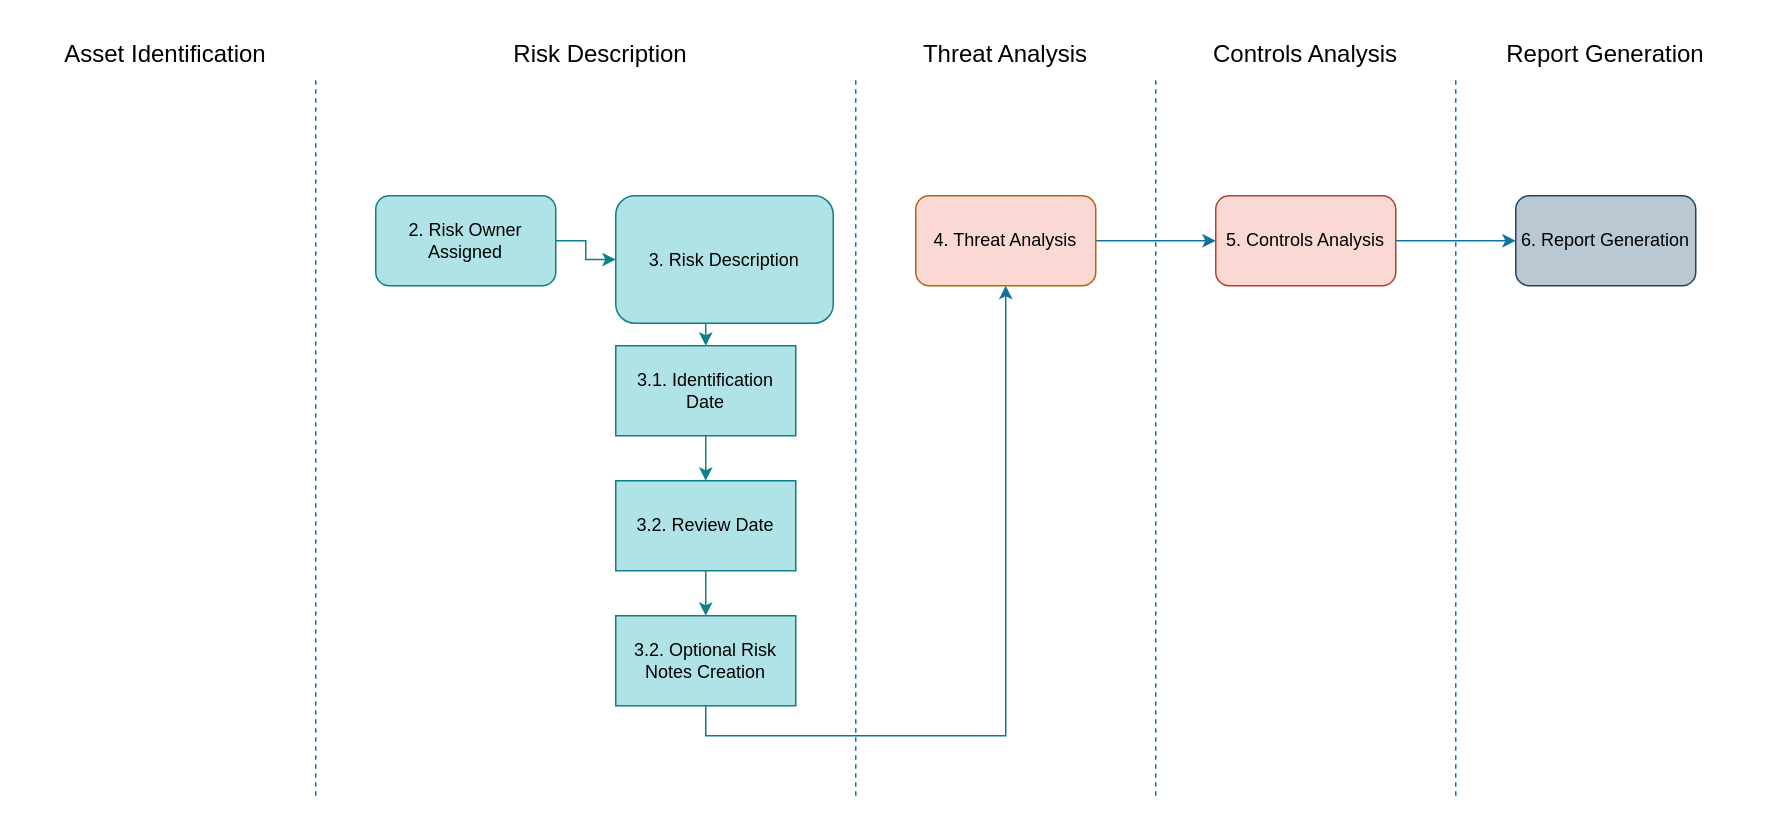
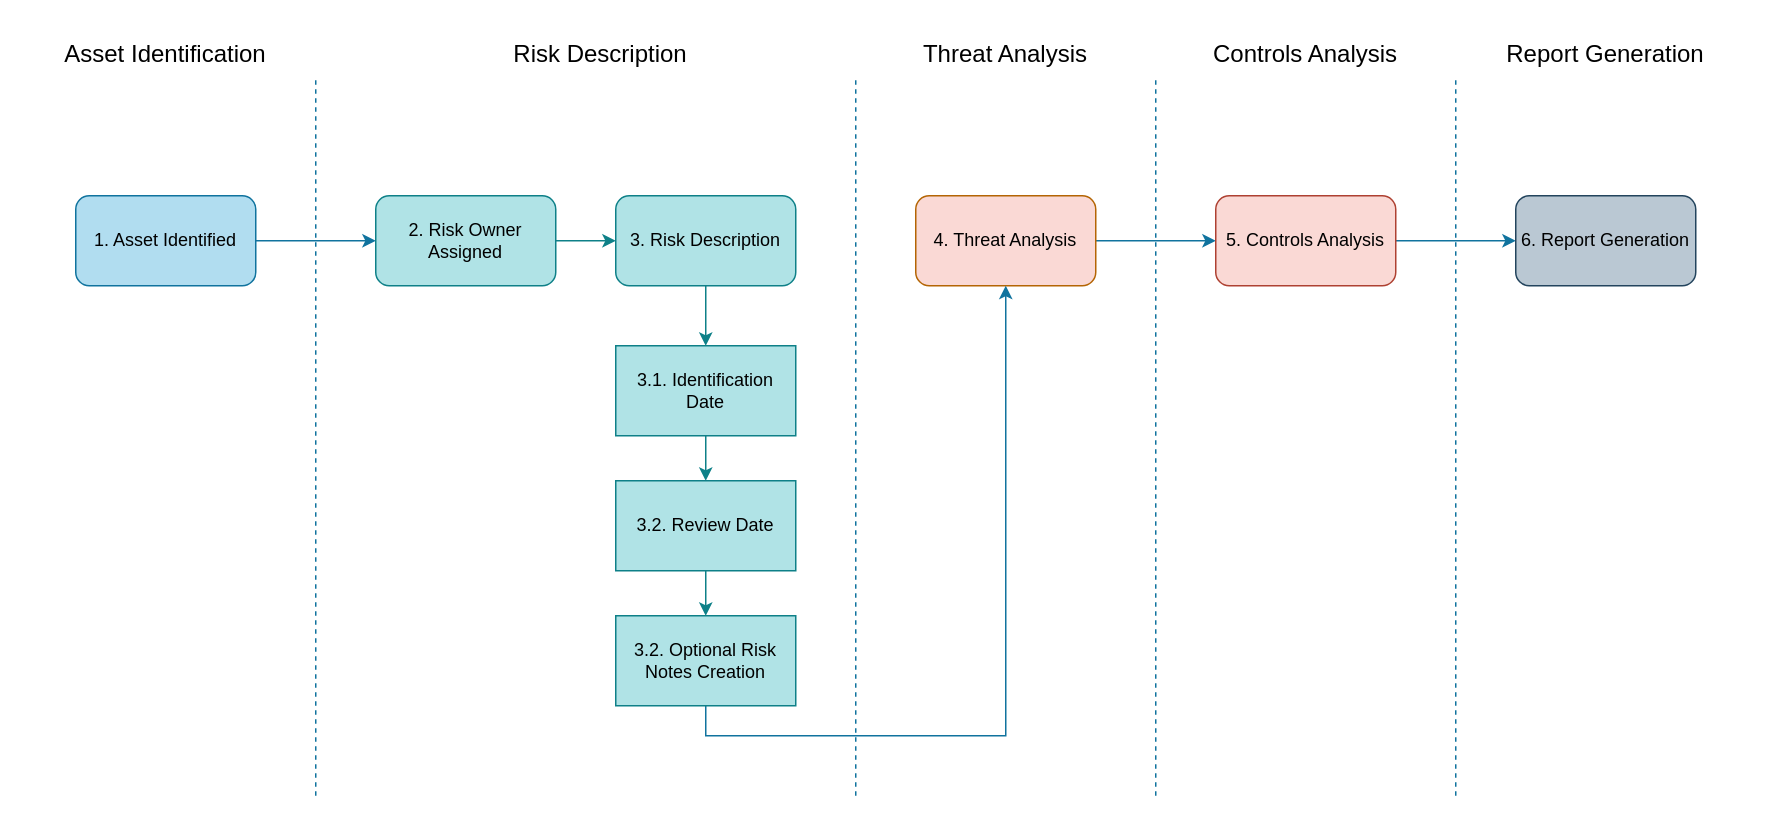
none -> (166, 241)
none -> (311, 241)
(725, 260) -> (706, 241)
